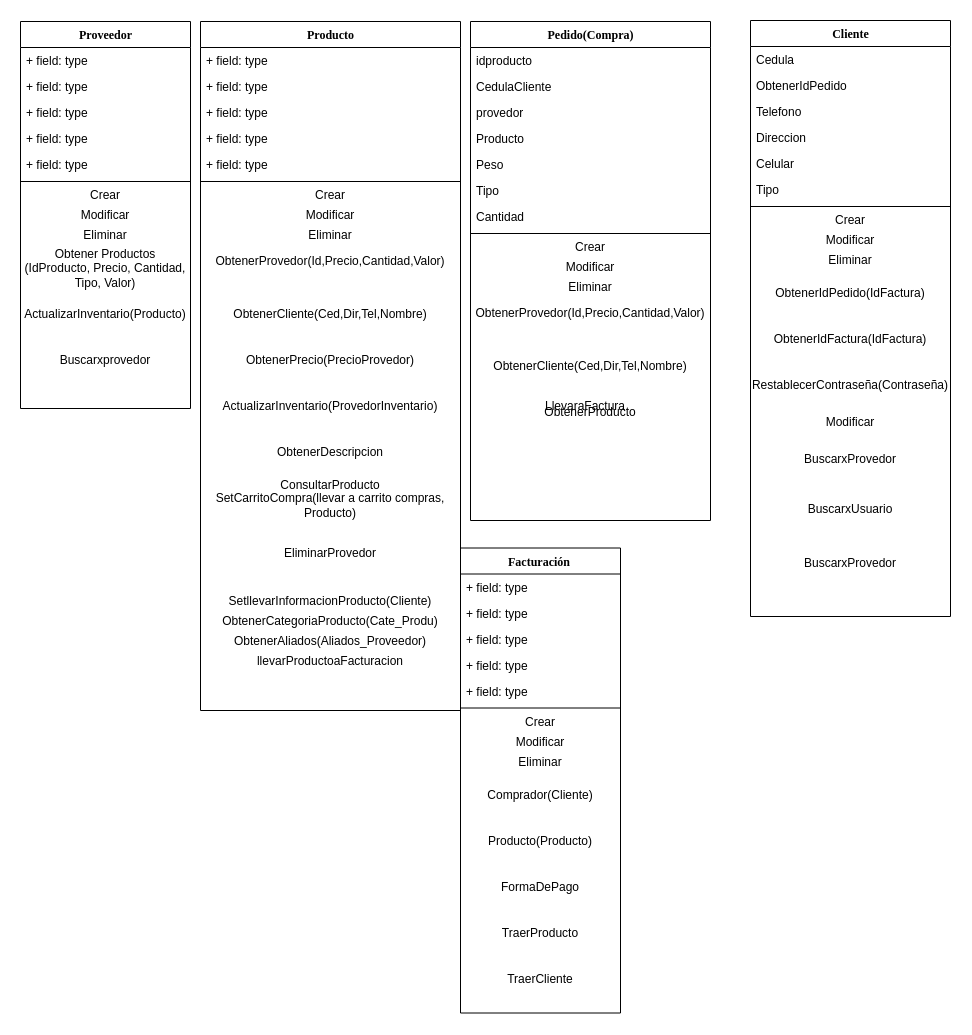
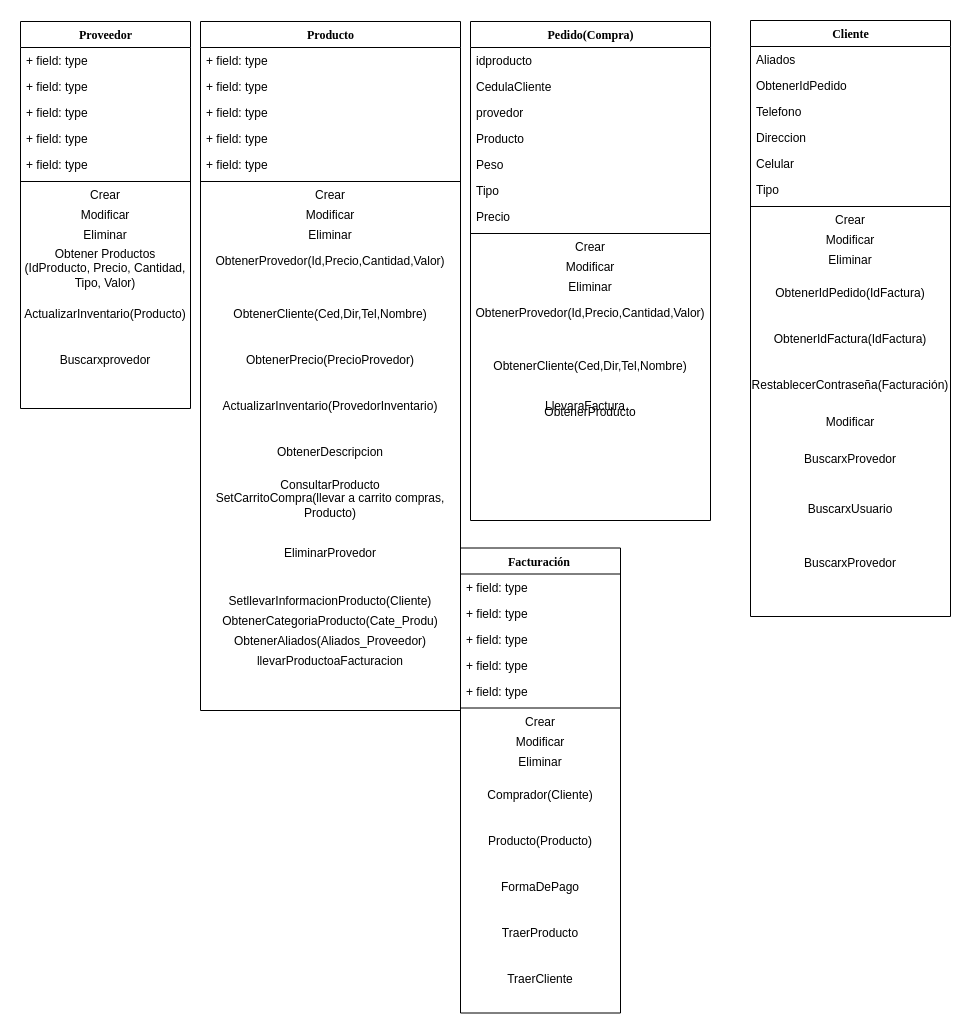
(775, 61) -> (777, 61)
(502, 218) -> (495, 218)
(851, 386) -> (851, 386)
